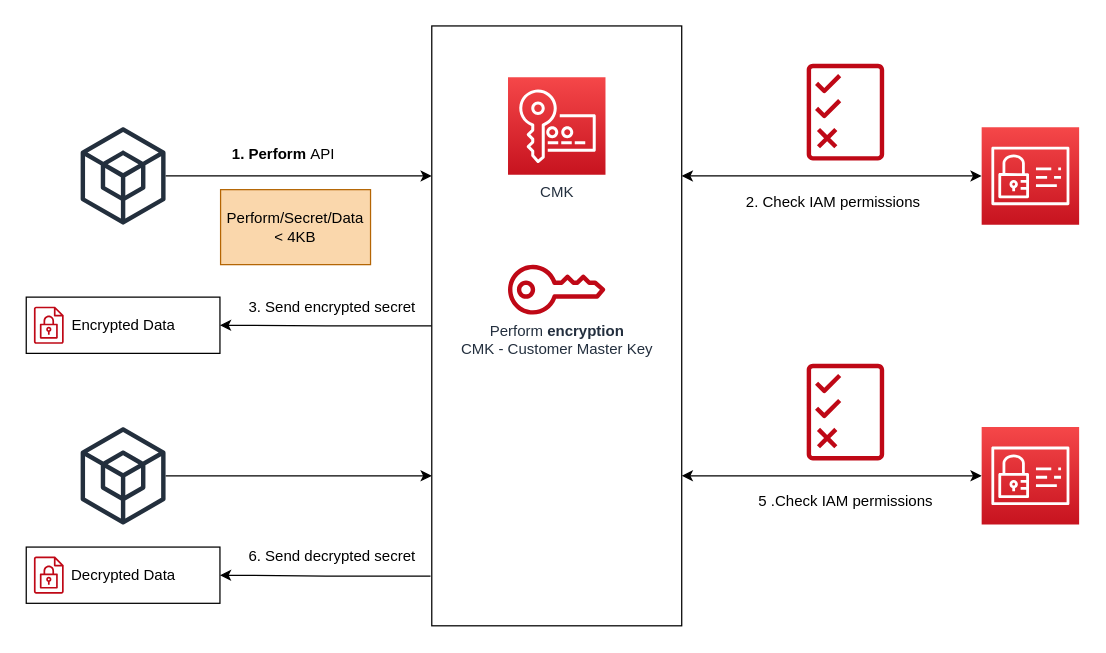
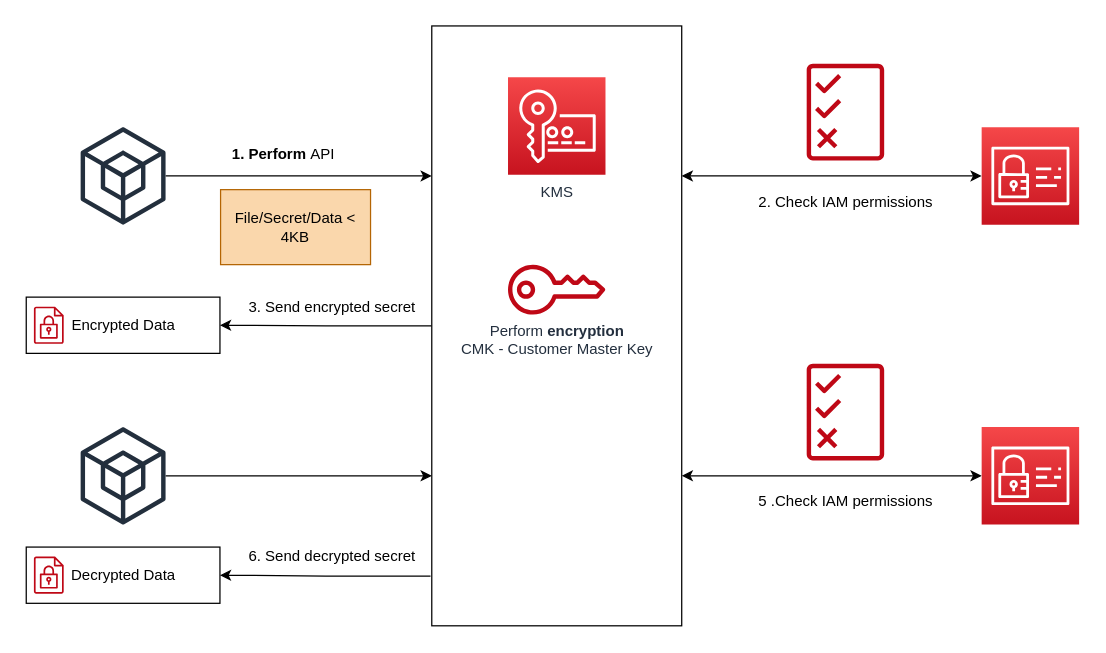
(558, 192) -> (558, 192)
(833, 202) -> (846, 202)
(296, 227) -> (296, 227)
